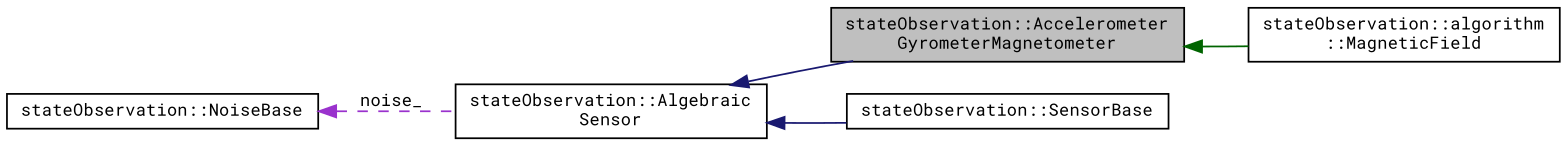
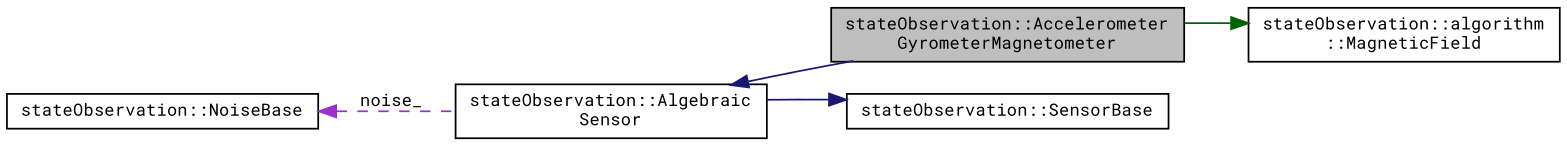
(1225, 46) -> (1208, 23)
(816, 123) -> (798, 100)
